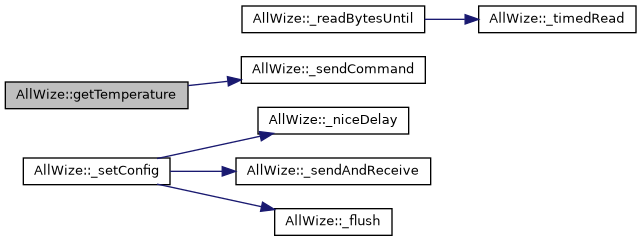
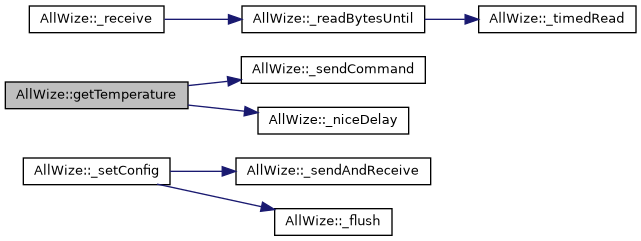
none -> (97, 19)
(209, 147) -> (216, 108)
